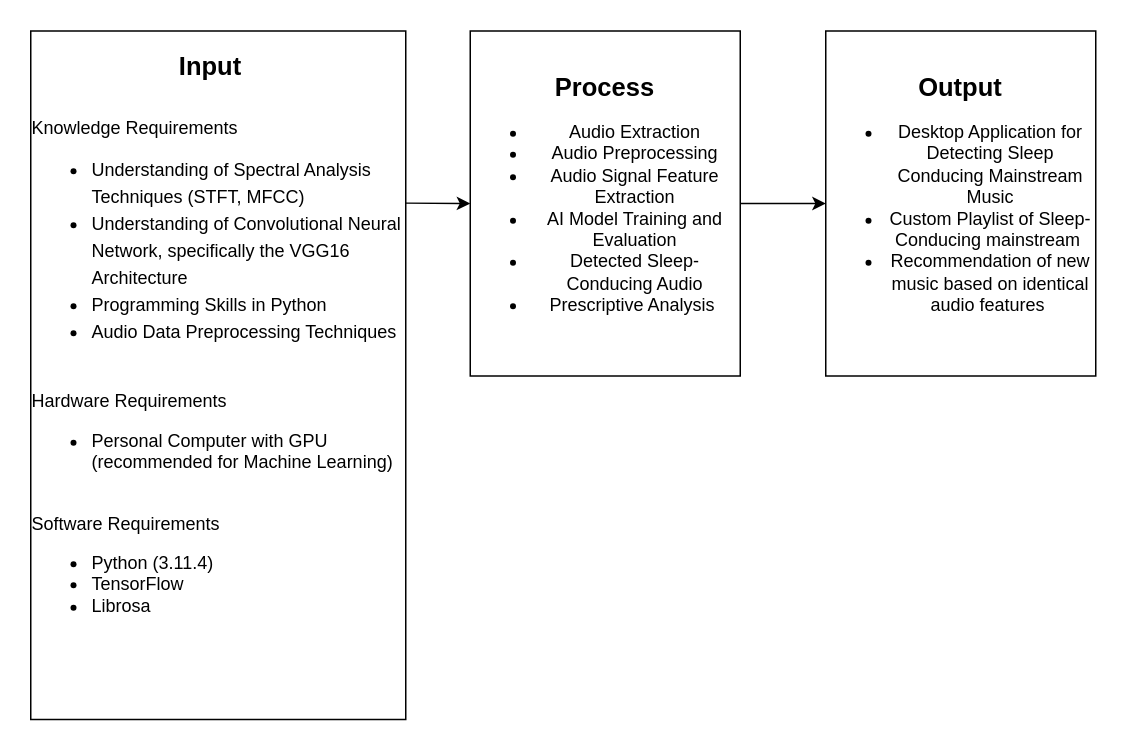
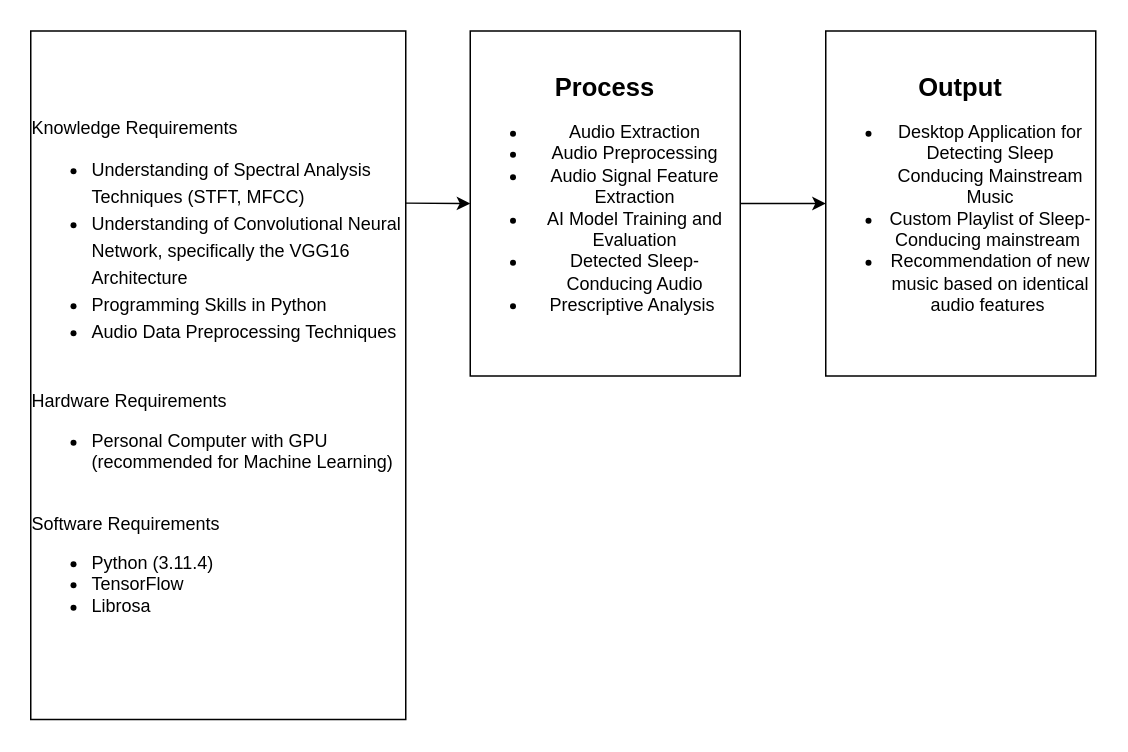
(211, 68) -> none
